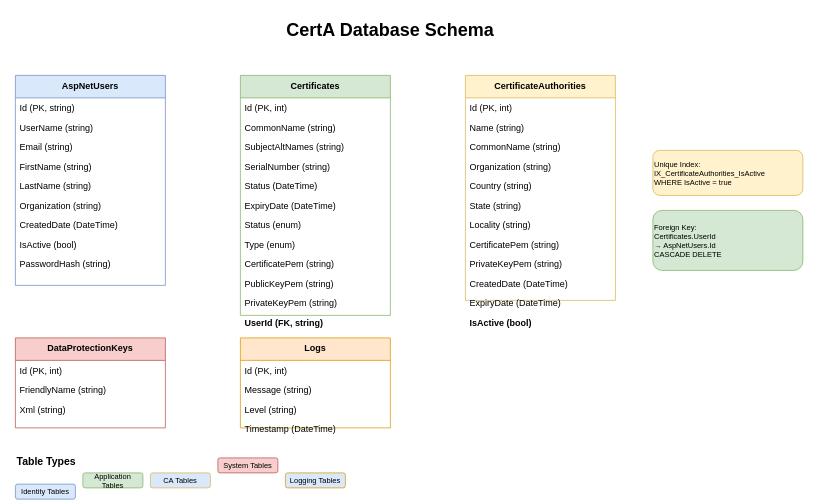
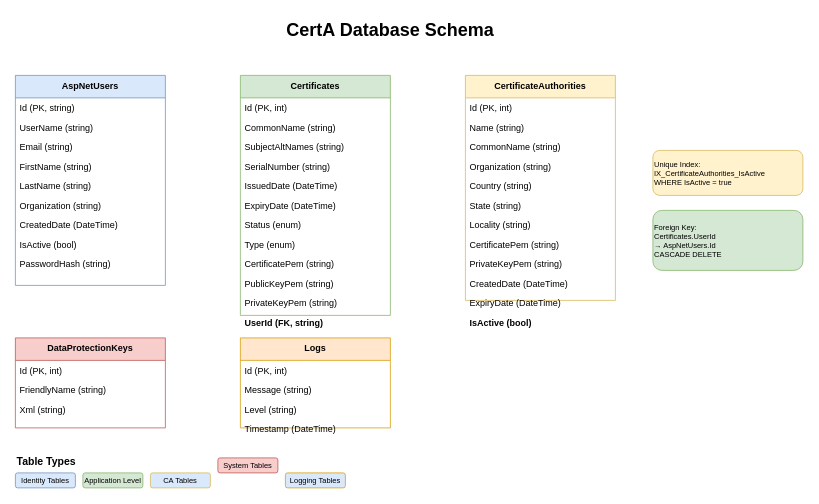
(285, 186) -> (295, 186)
(113, 480) -> (113, 480)
(45, 492) -> (45, 480)
